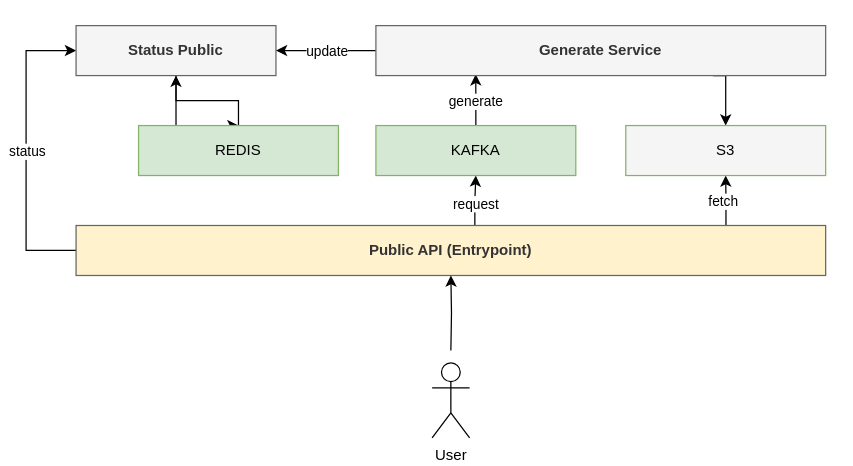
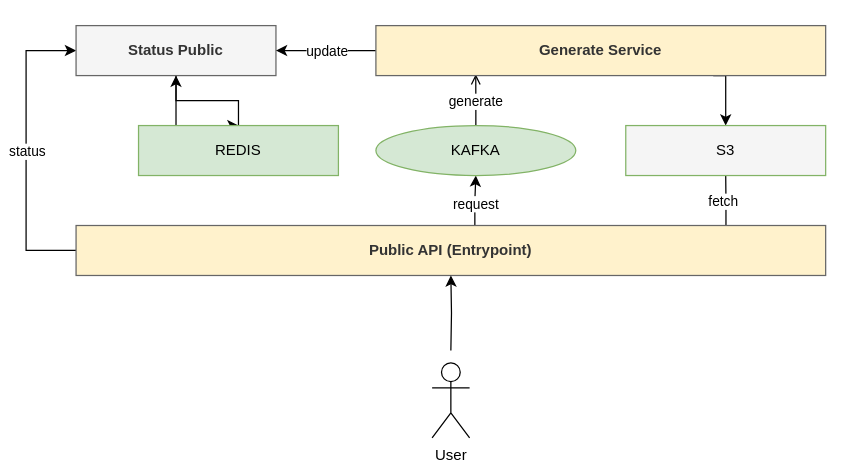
(601, 51) -> (601, 51)
(476, 84) -> (476, 81)
(476, 151) -> (476, 151)
(726, 185) -> (726, 181)
